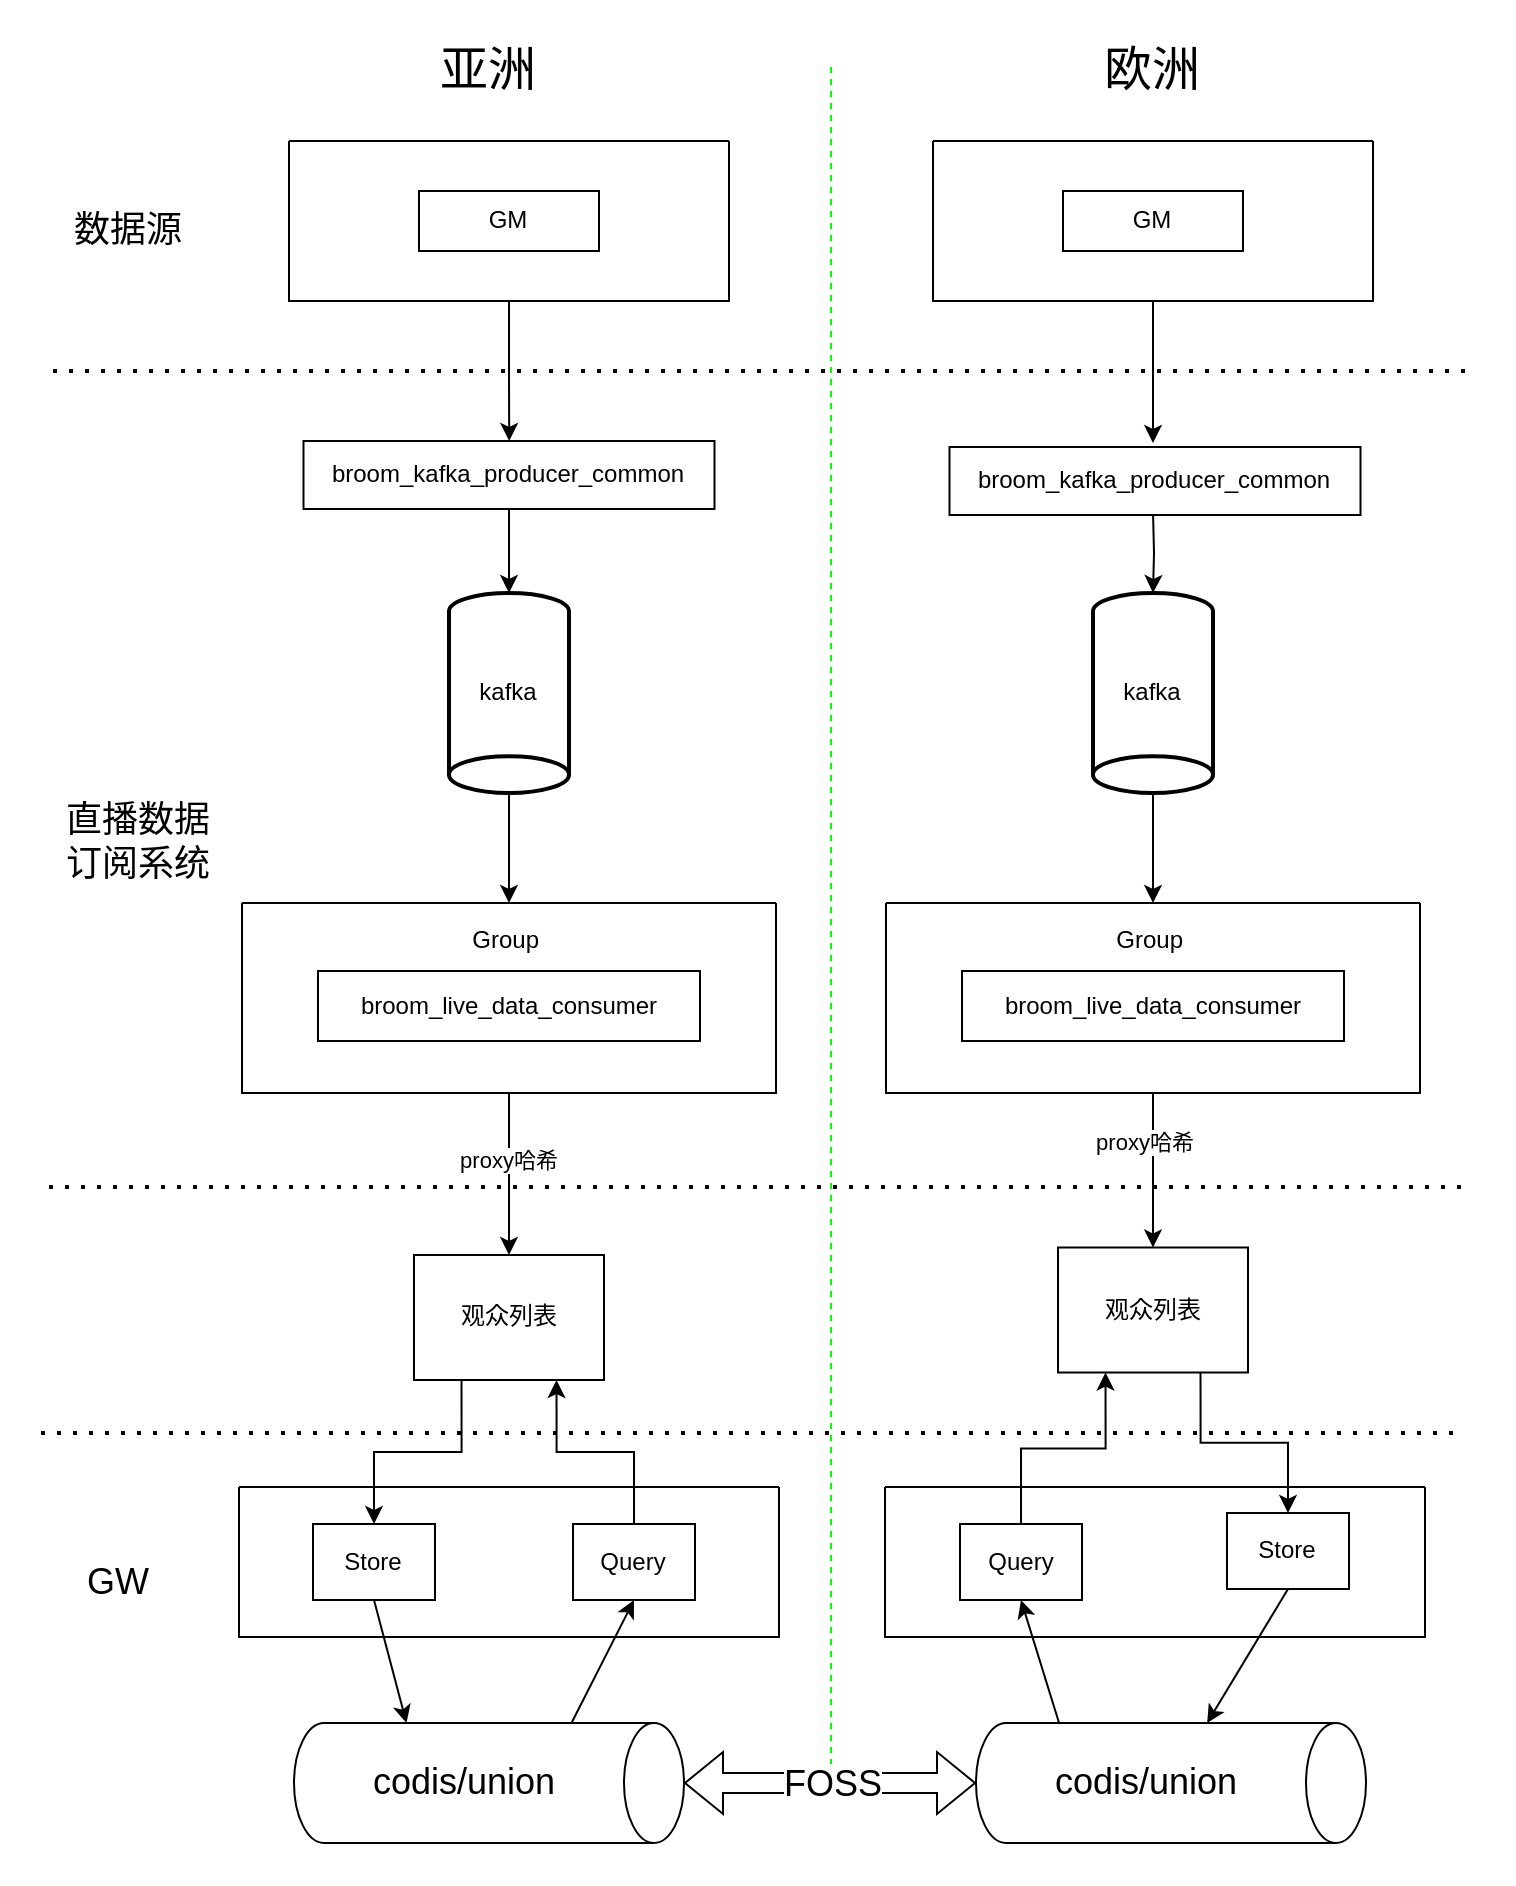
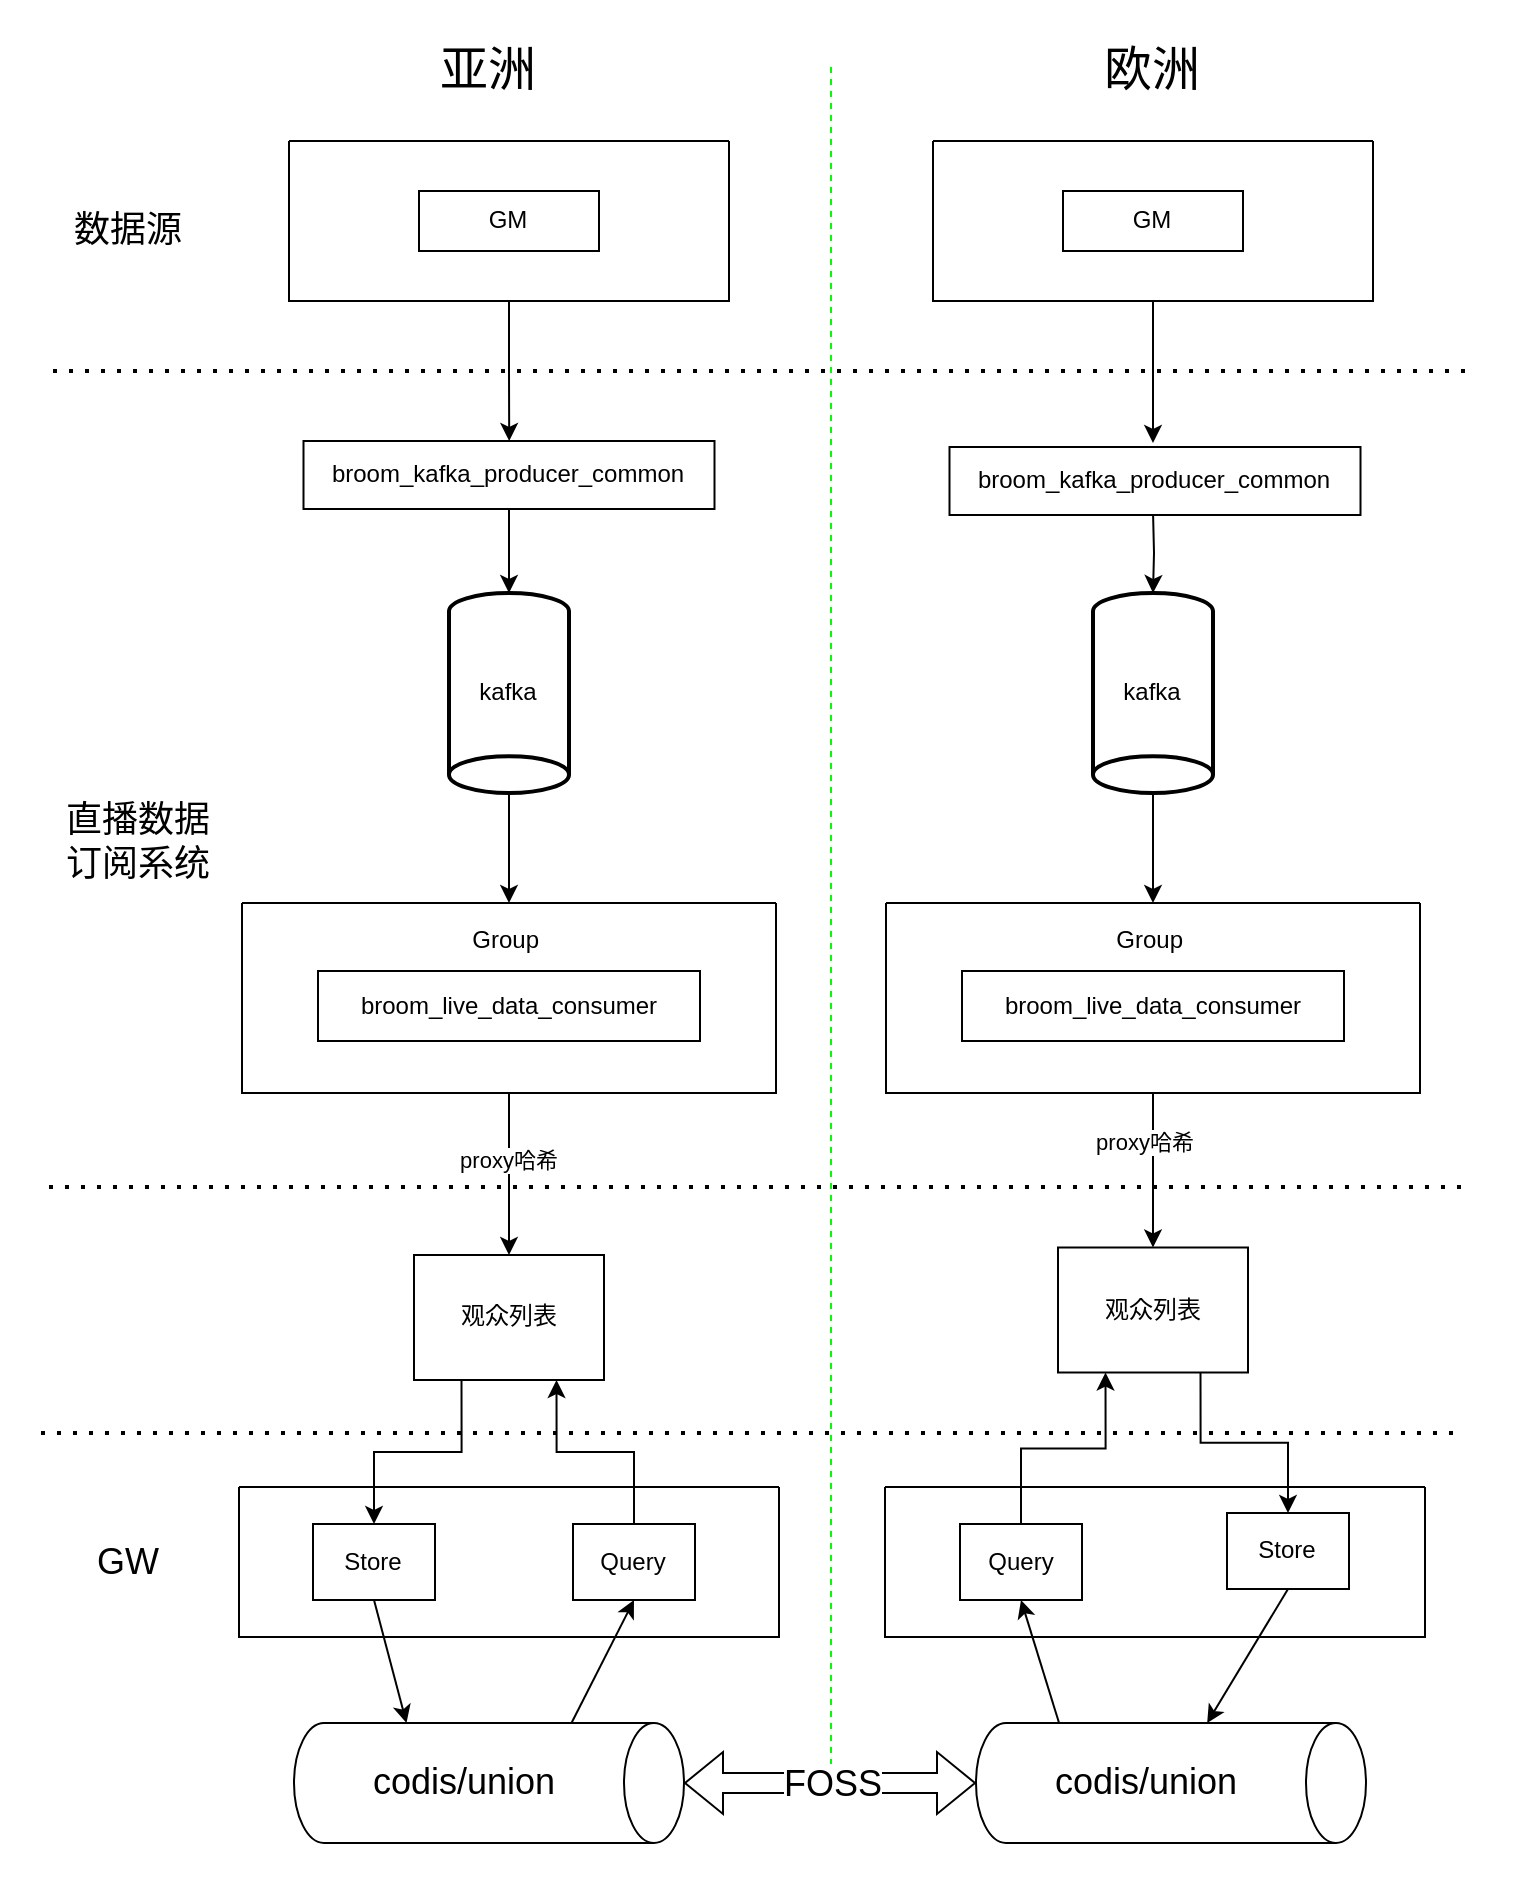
(119, 1582) -> (129, 1562)
